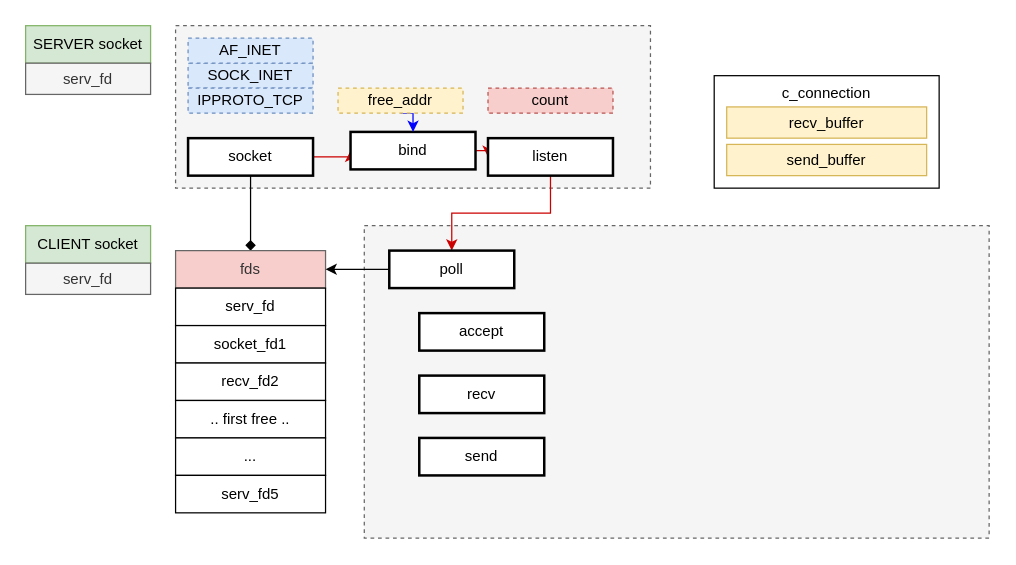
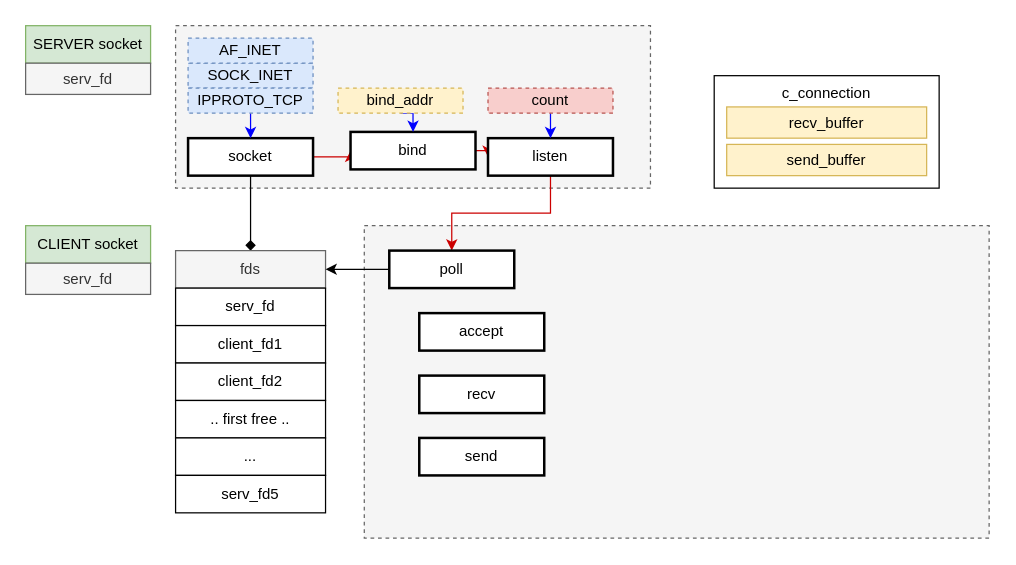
(401, 101) -> (401, 101)
none -> (251, 121)
none -> (551, 121)
(251, 269) -> (251, 269)
(251, 344) -> (251, 344)
(251, 382) -> (251, 382)
